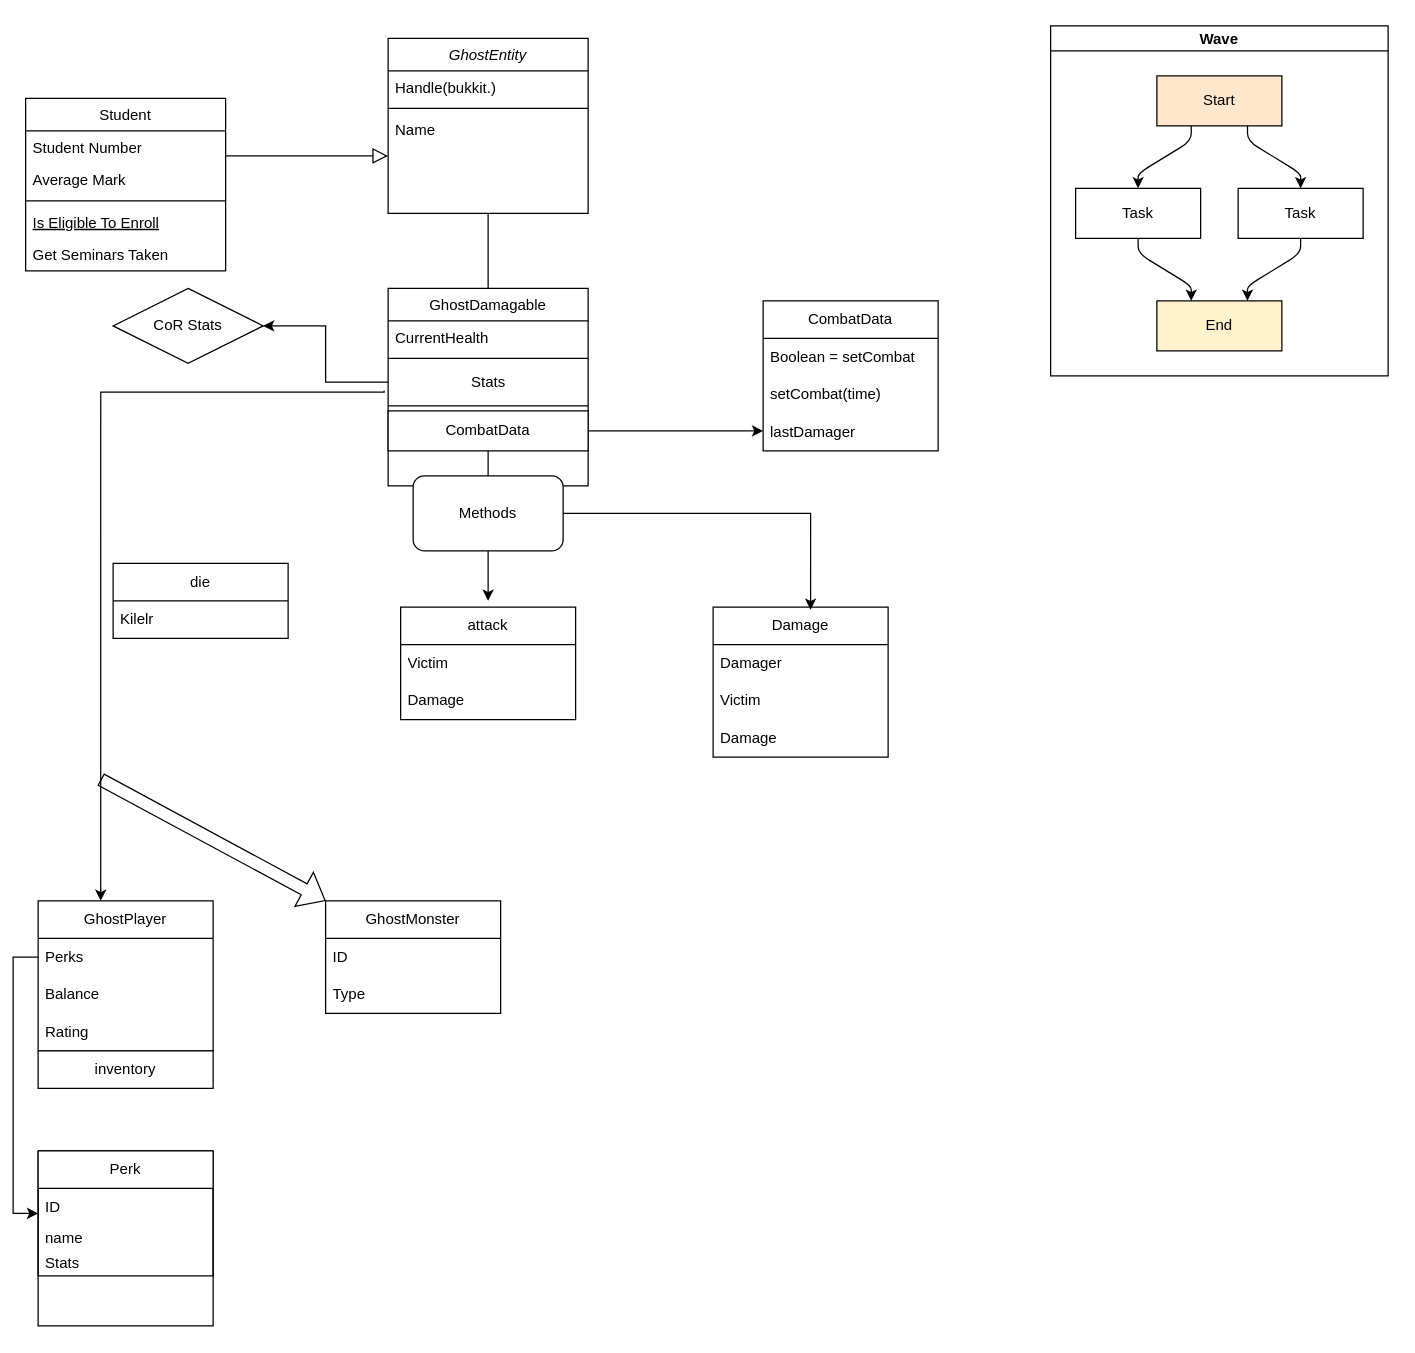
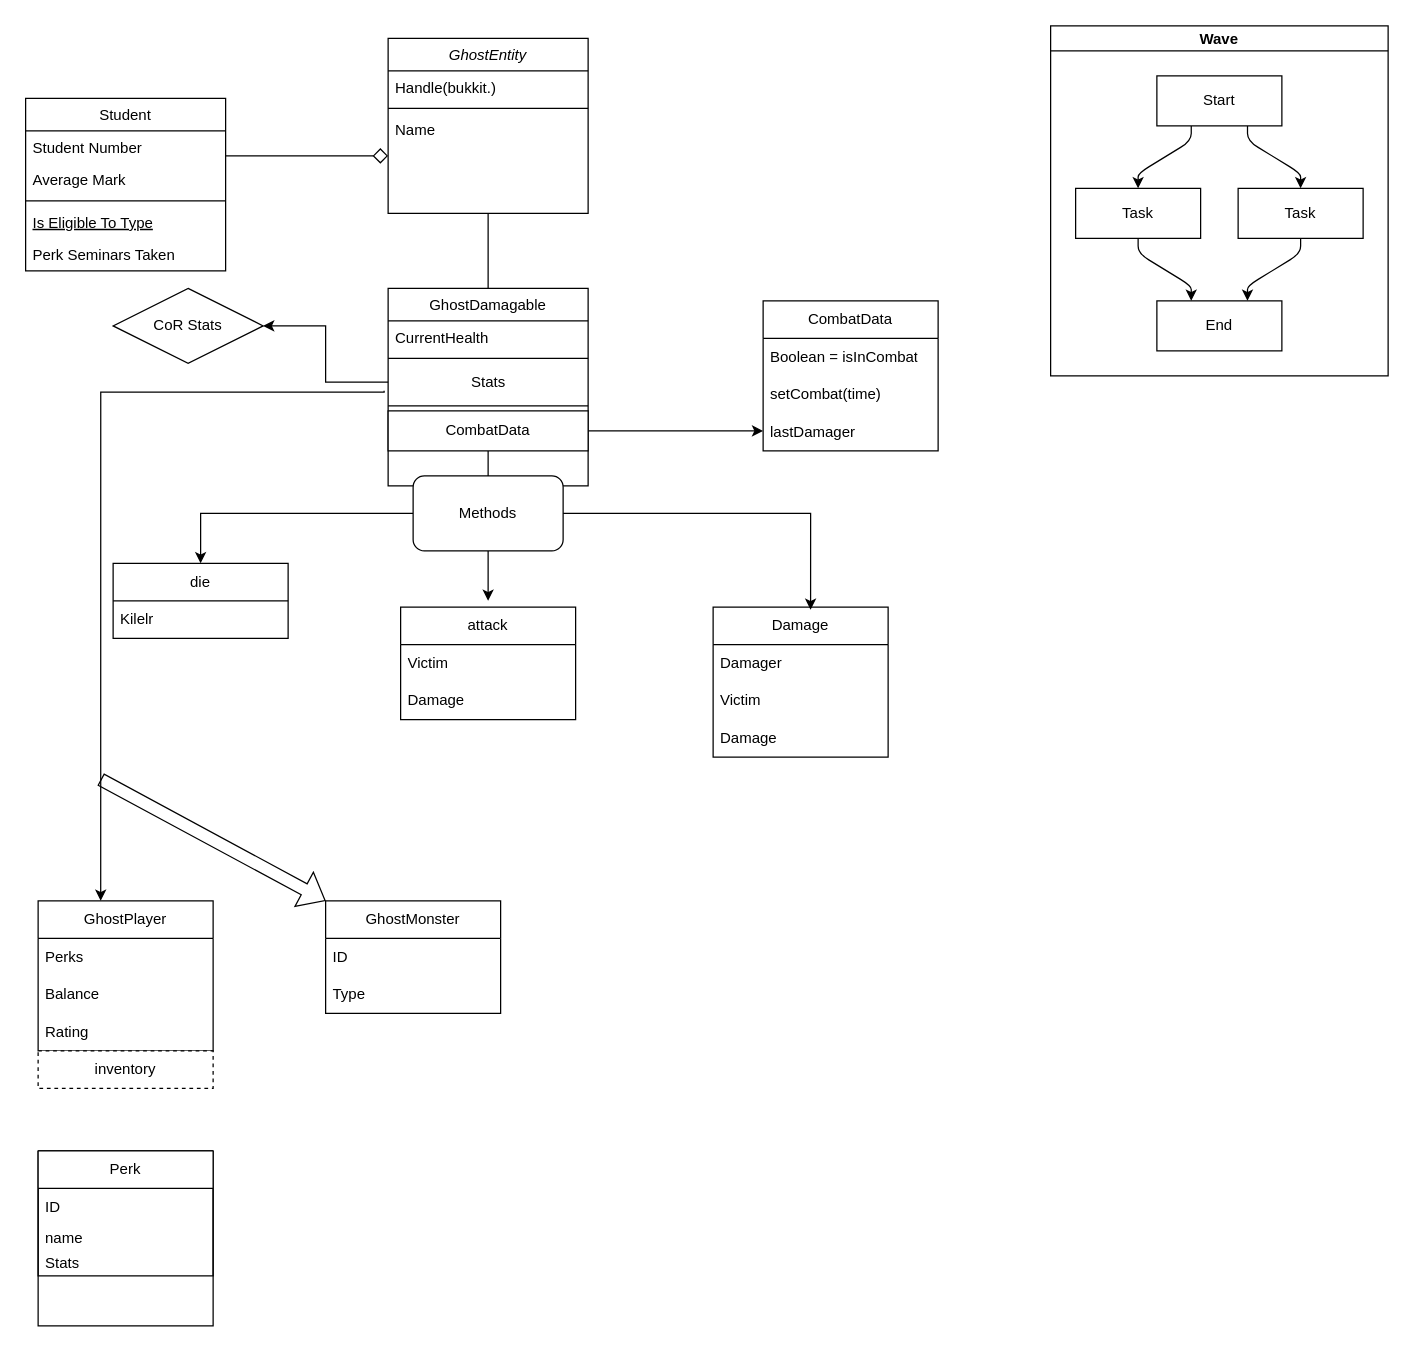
(1219, 101) -> (1219, 101)
(371, 156) -> (371, 156)
(103, 223) -> (99, 223)
(102, 255) -> (106, 255)
(1219, 326) -> (1219, 326)
(845, 357) -> (847, 357)
none -> (286, 513)
(126, 1069) -> (126, 1069)
(13, 1082) -> none
